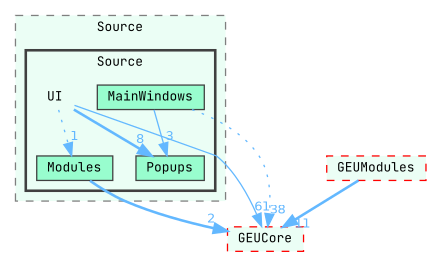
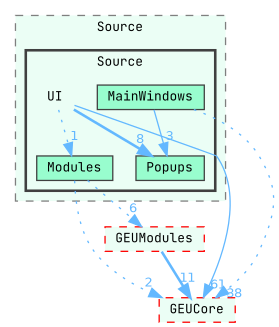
none -> (110, 199)
(150, 211) -> (93, 250)
